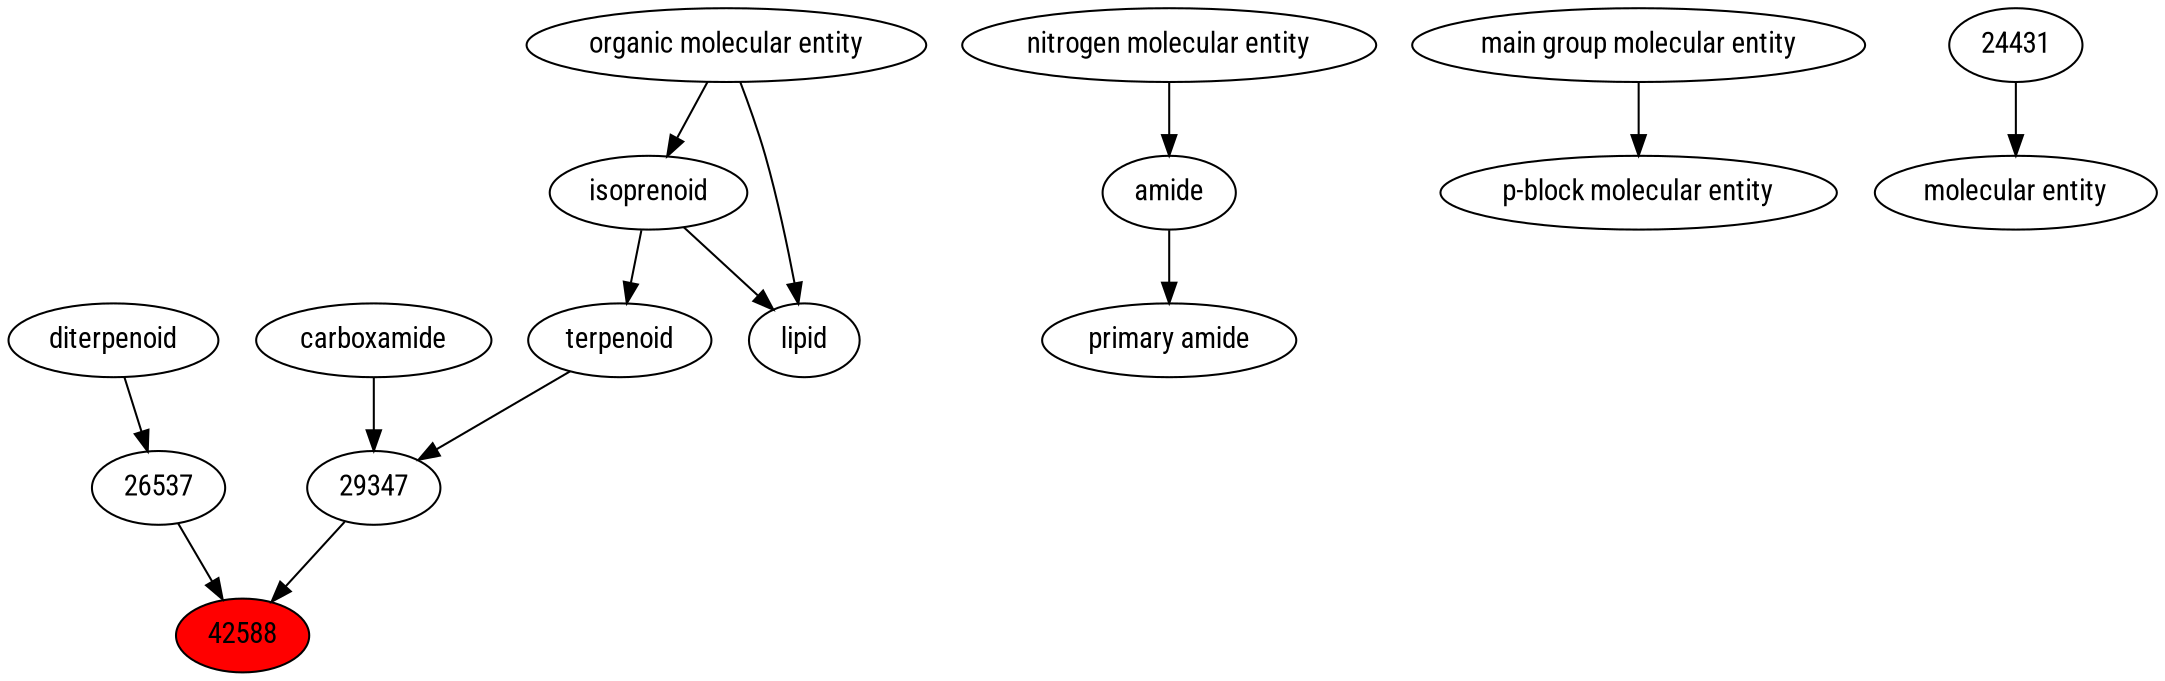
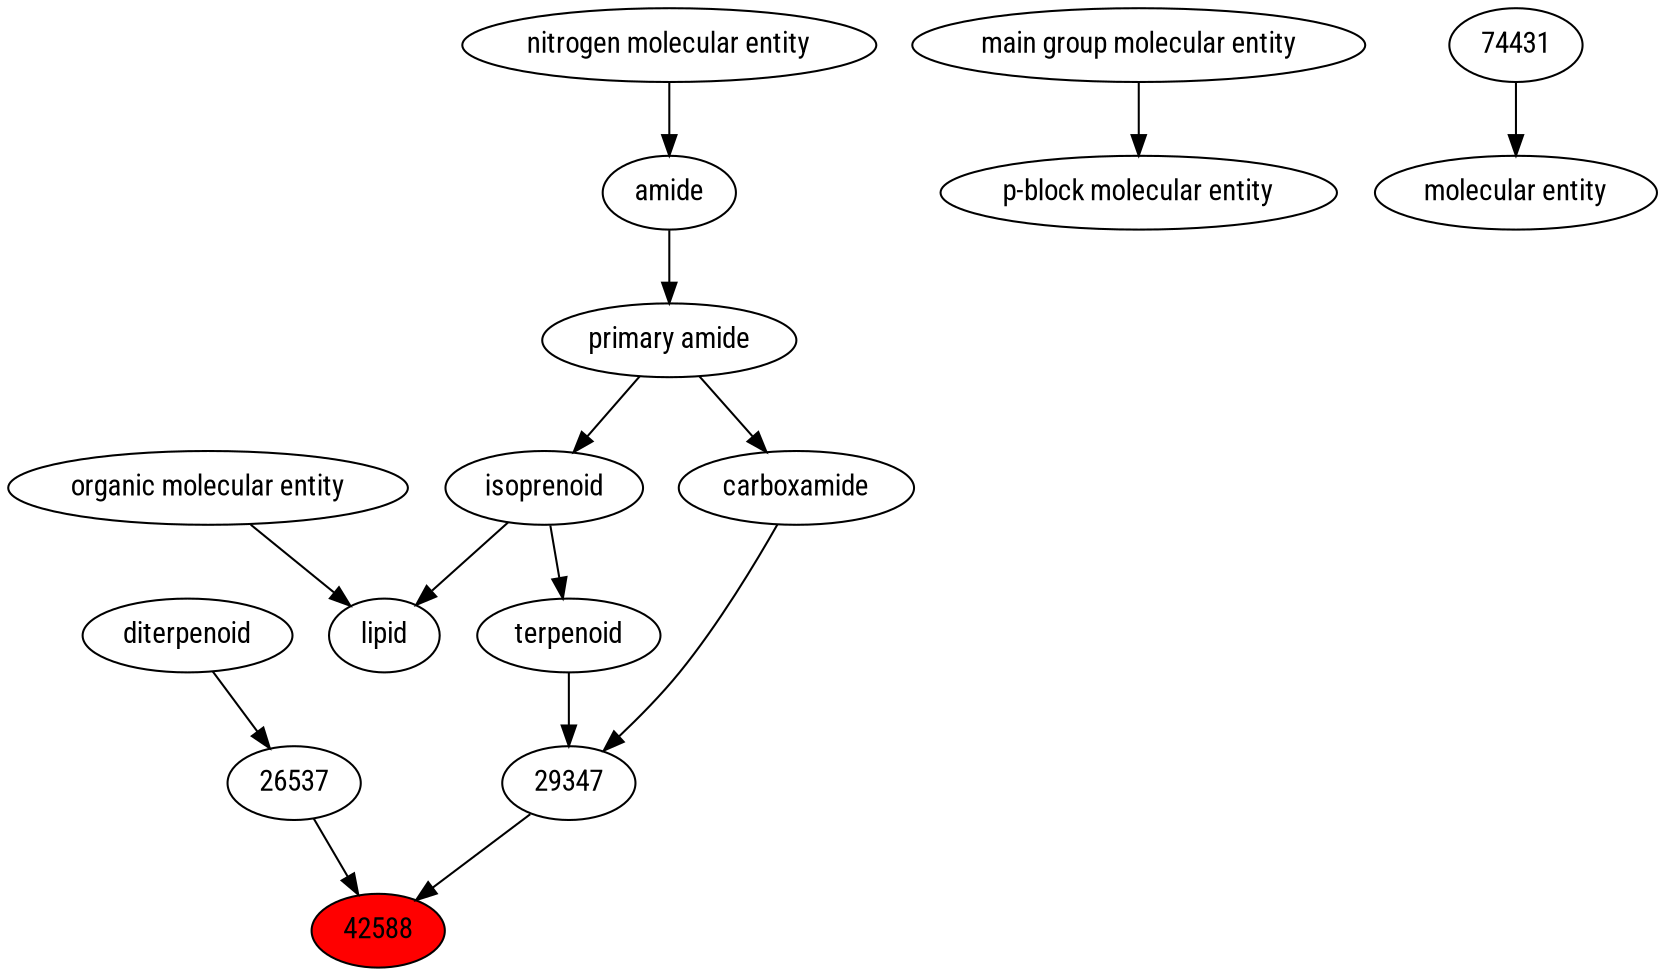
(2016, 45) -> (1516, 45)
(692, 110) -> (614, 406)
none -> (726, 406)
